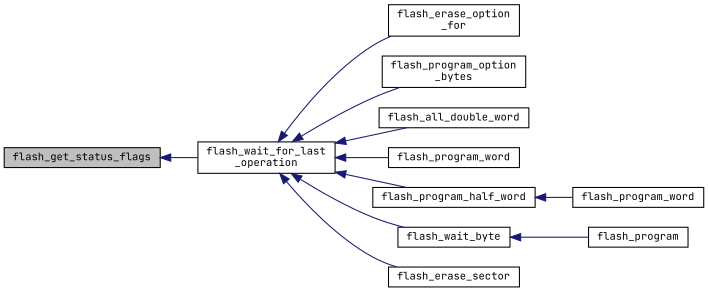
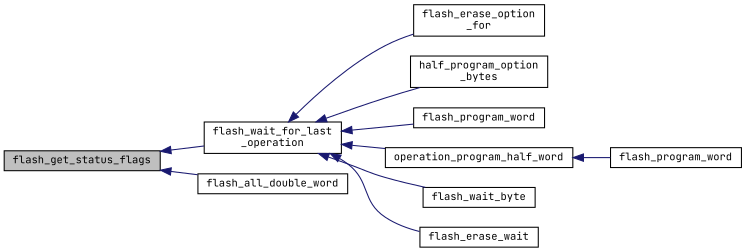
(454, 72) -> (479, 72)
(376, 134) -> (184, 173)
(454, 197) -> (479, 158)
(638, 237) -> none
(454, 277) -> (479, 237)
